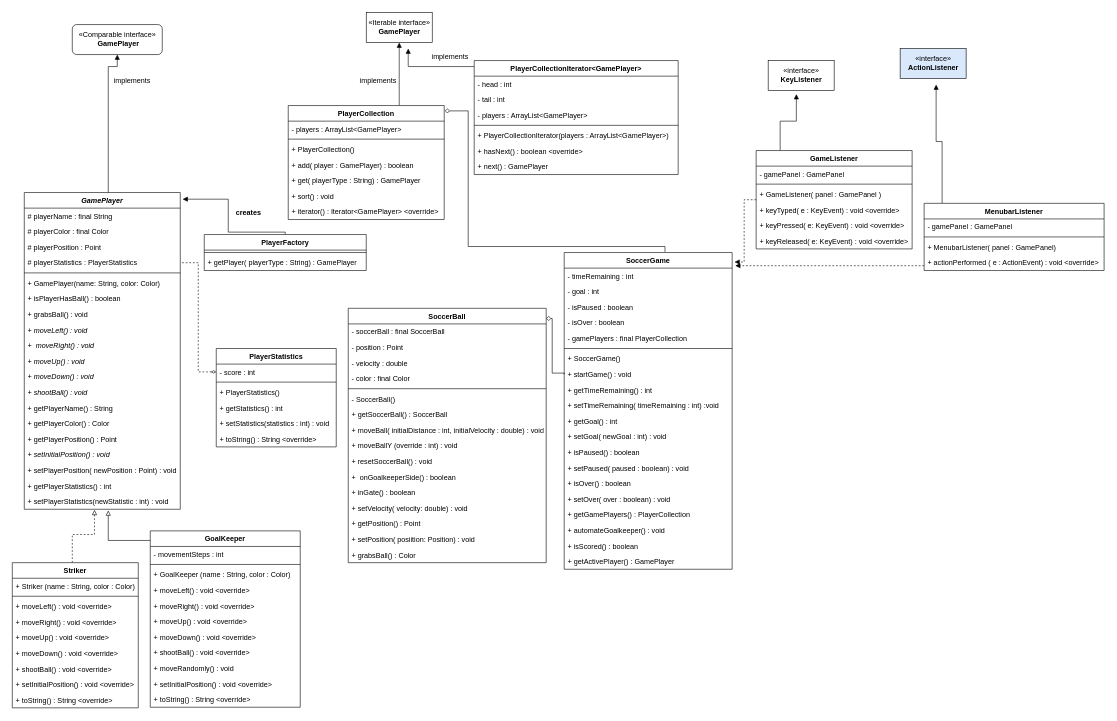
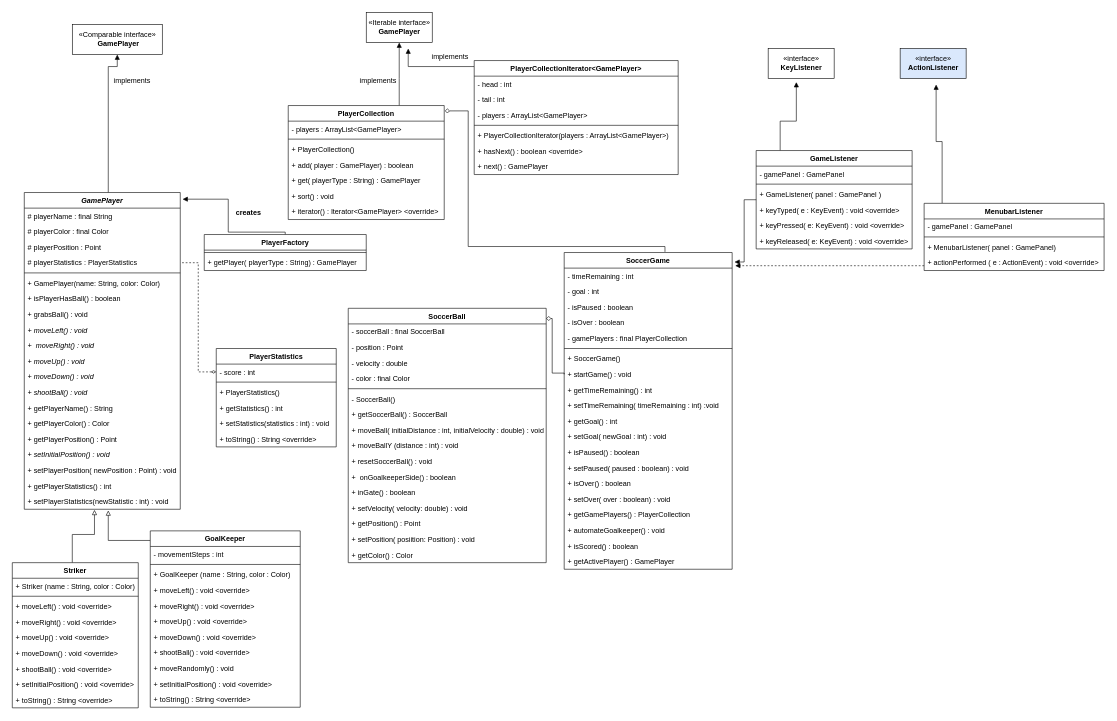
(117, 39) -> (117, 39)
(801, 75) -> (801, 63)
(744, 228) -> (744, 228)
(410, 446) -> (410, 446)
(78, 534) -> (78, 534)
(387, 555) -> (386, 555)
